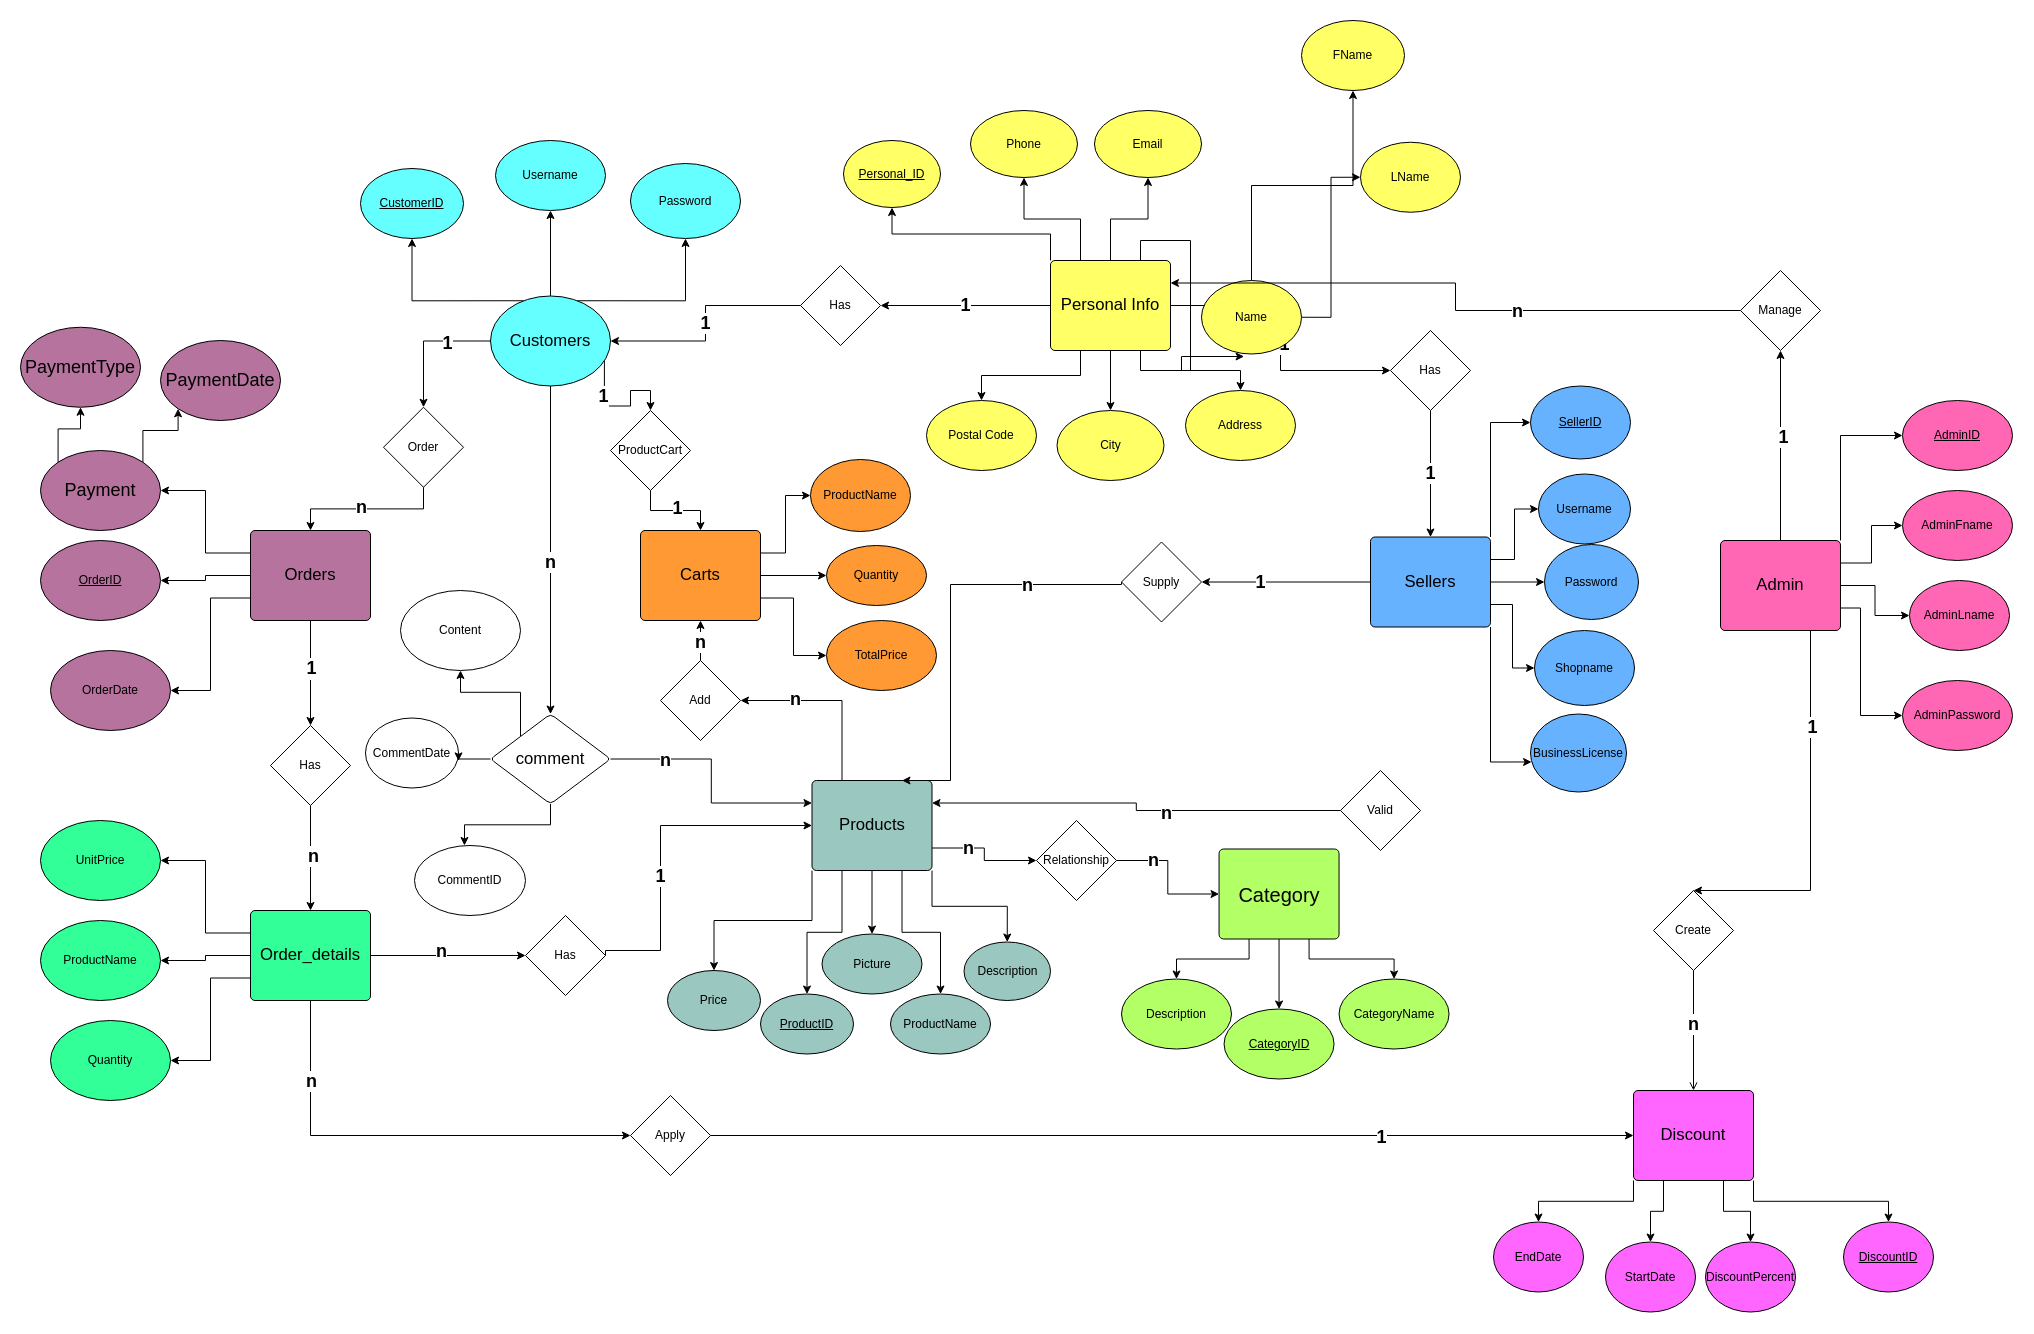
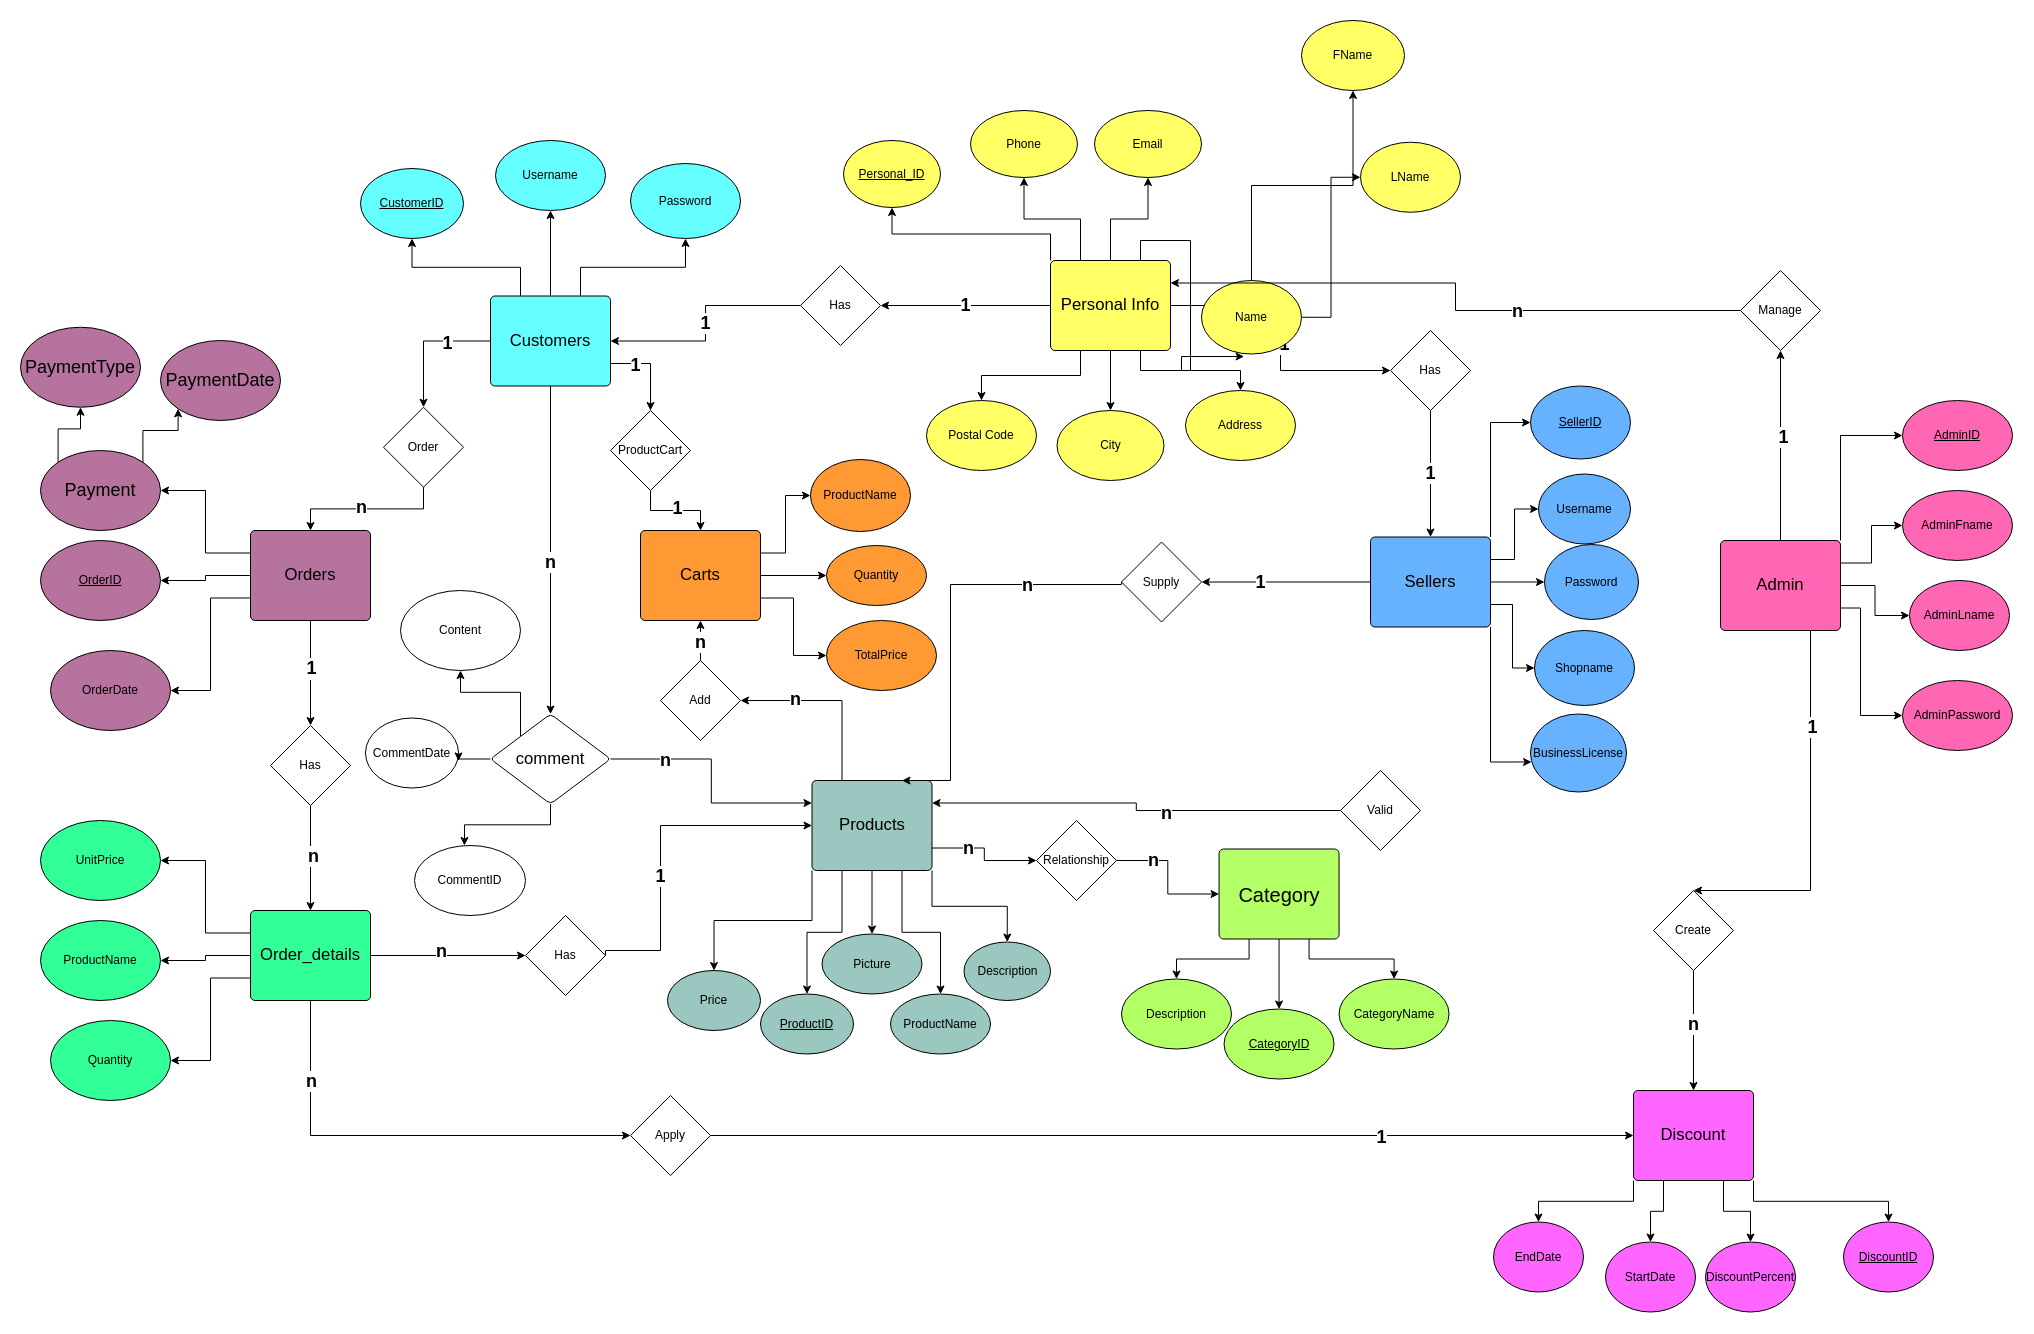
(551, 341) -> (551, 341)
(1694, 1083) -> (1694, 1082)
